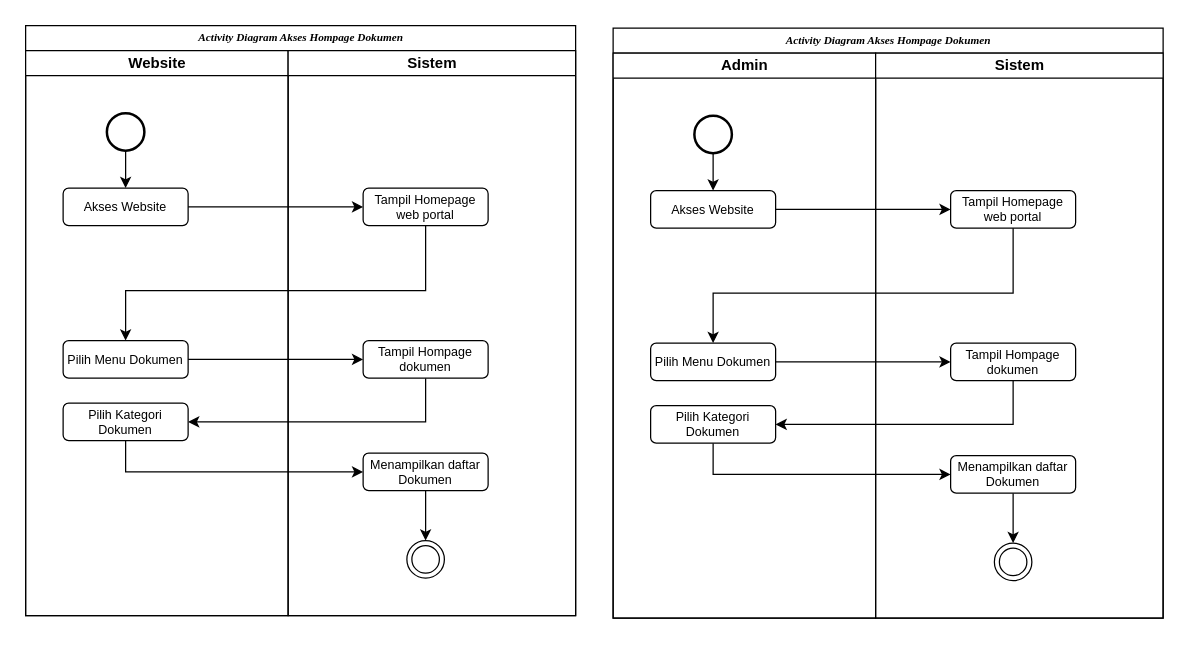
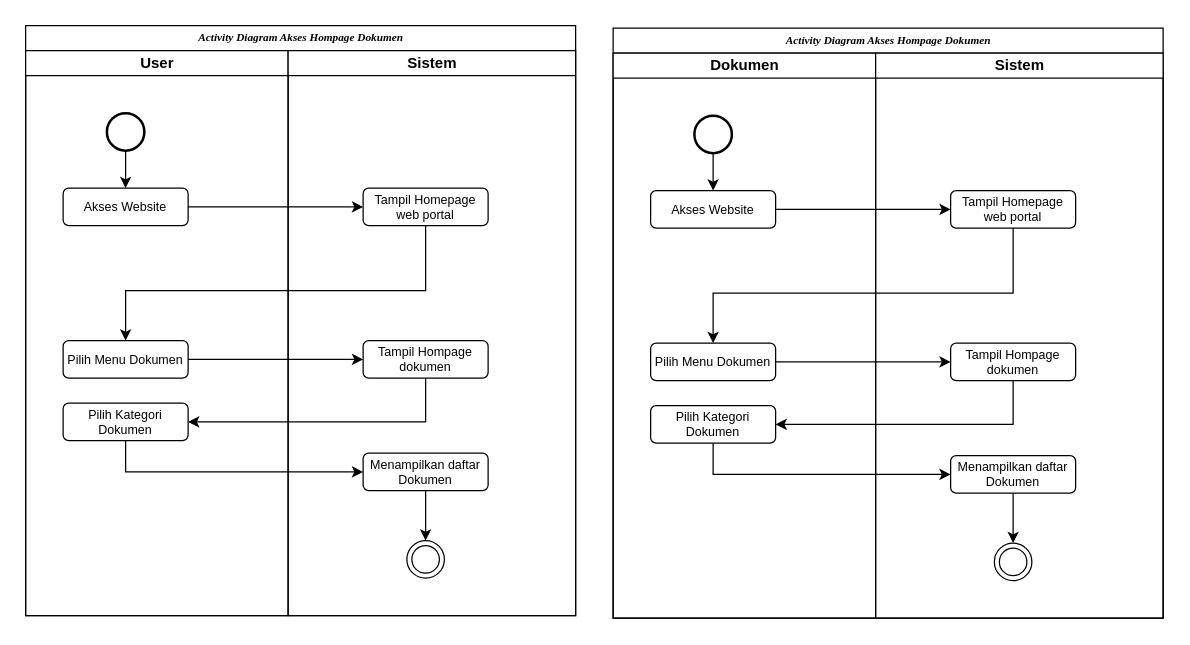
(158, 63) -> (158, 63)
(745, 66) -> (745, 66)
